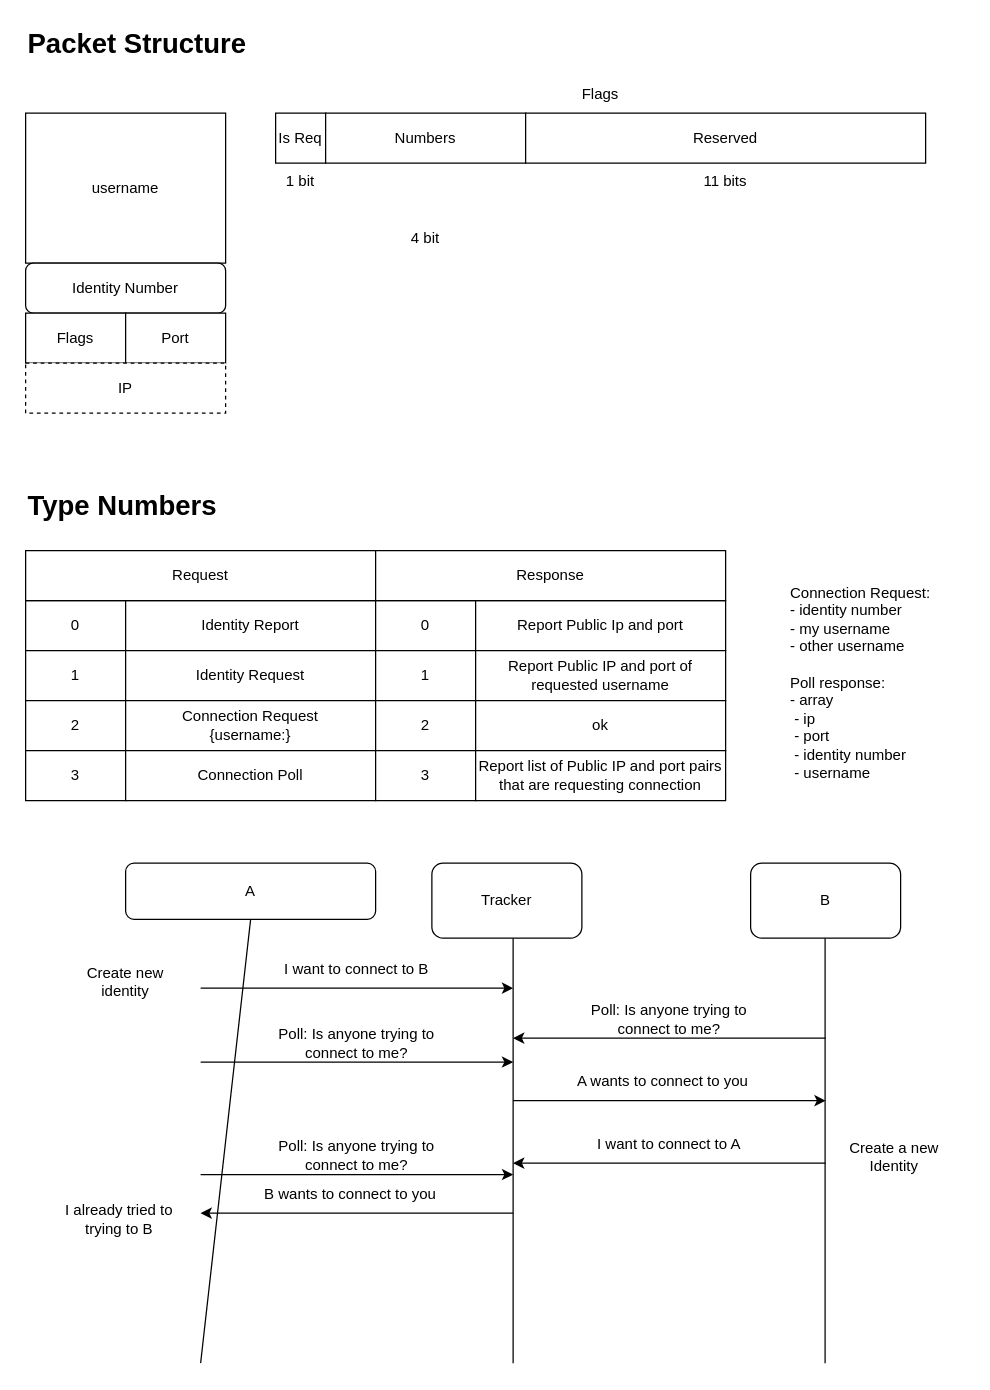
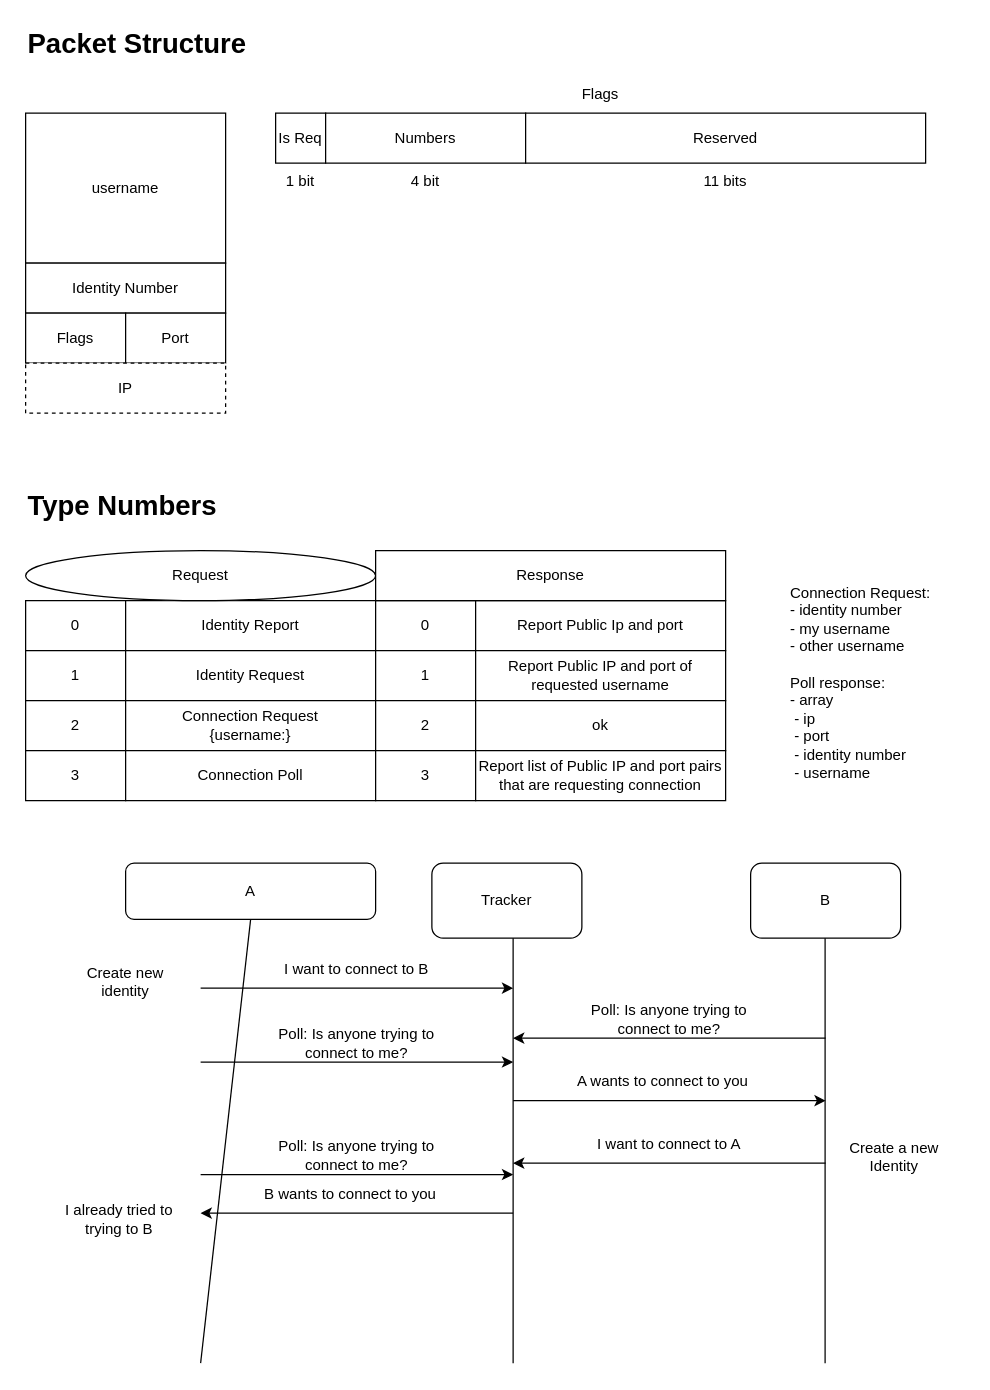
(426, 238) -> (426, 182)
(126, 288) -> (126, 288)
(201, 576) -> (201, 576)
